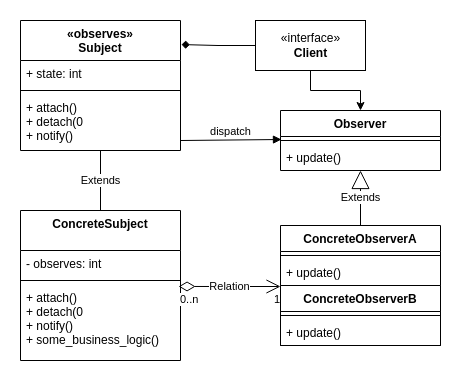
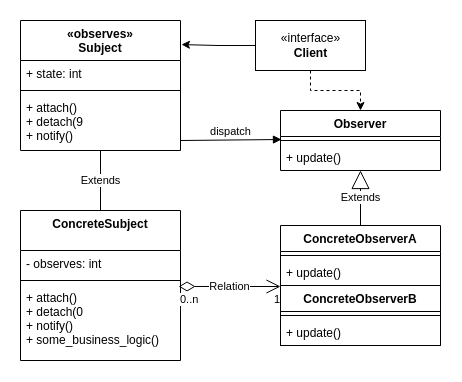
(190, 45) -> (190, 45)
(333, 91) -> (333, 91)
(58, 108) -> (58, 108)
